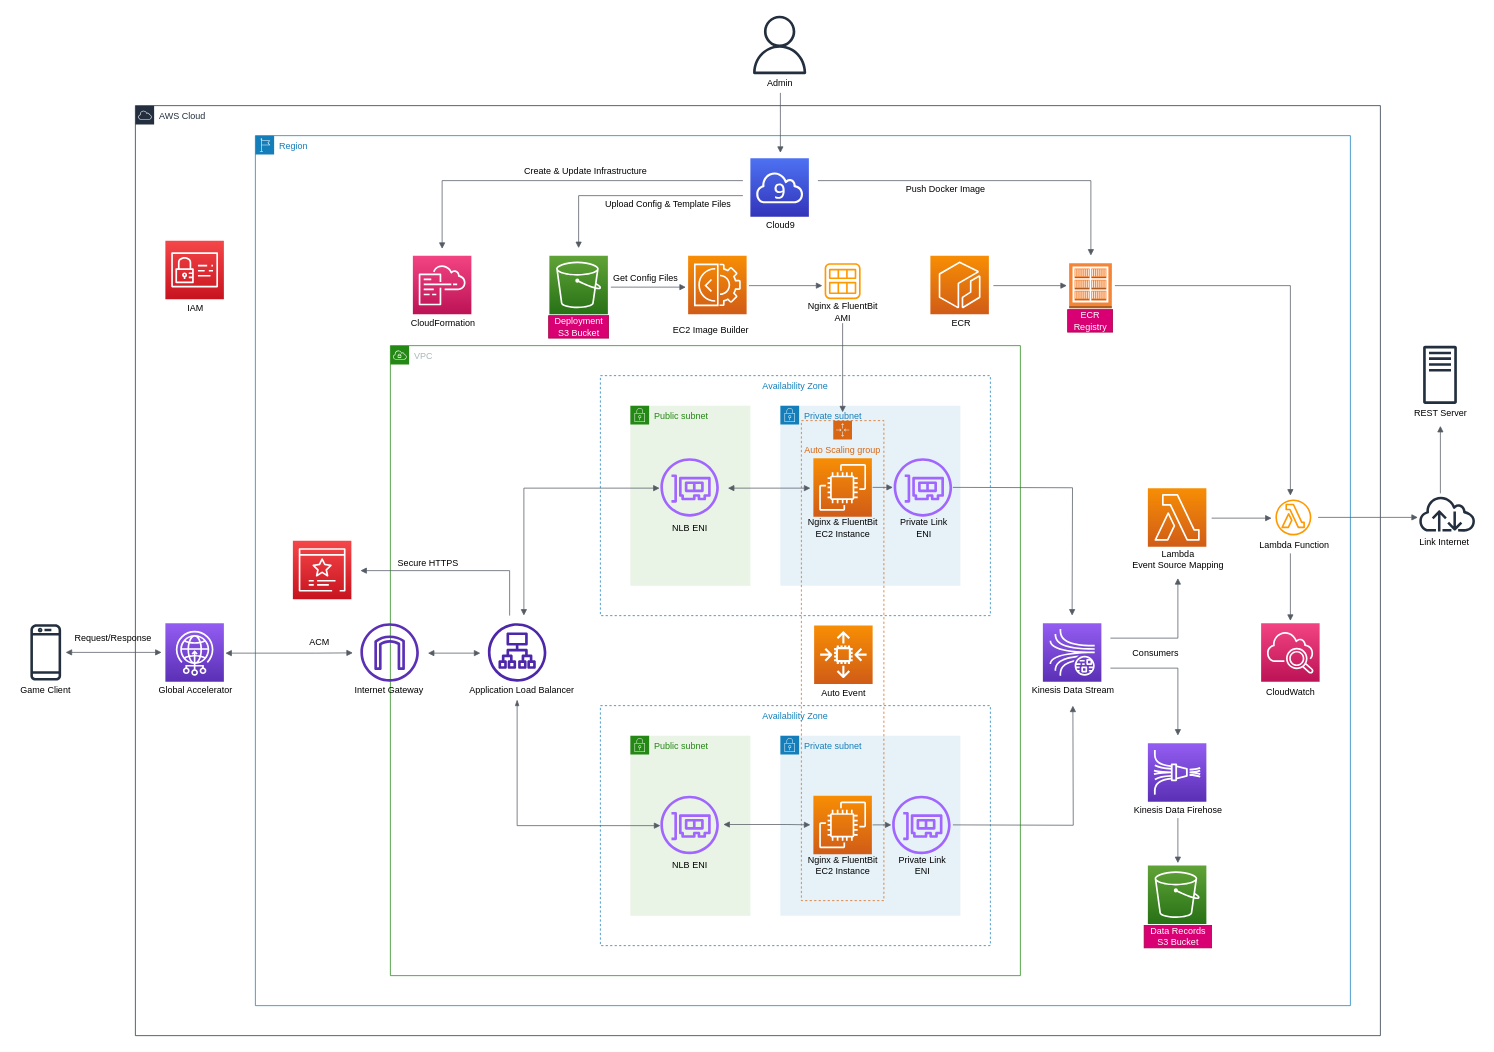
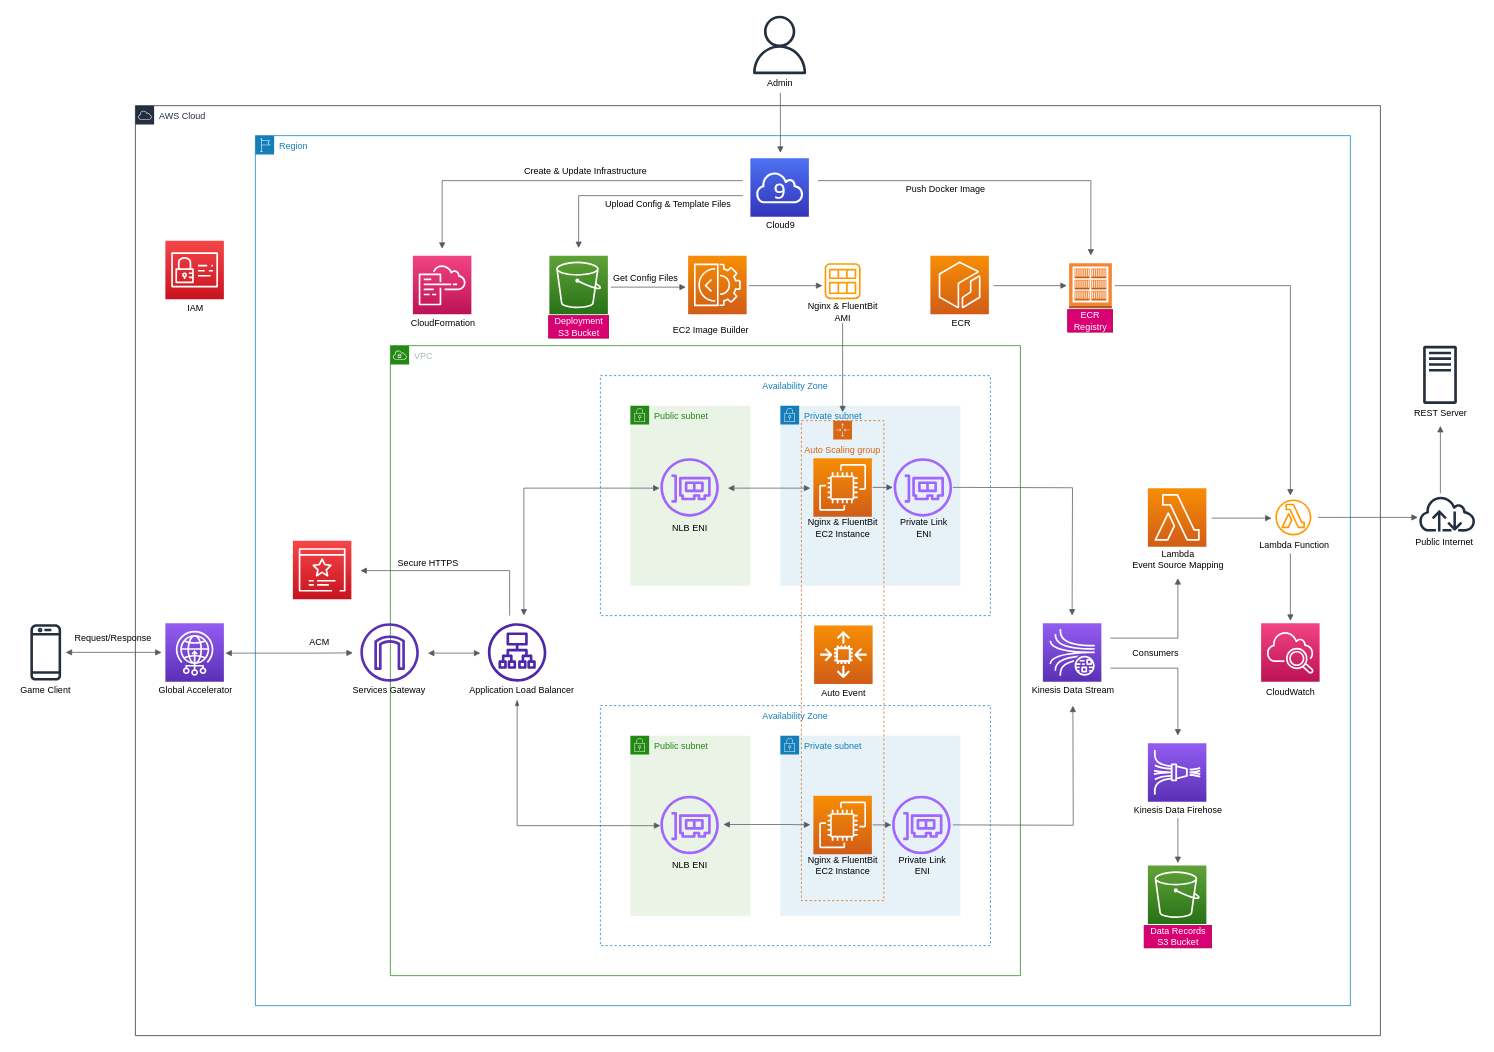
(1445, 542) -> (1445, 542)
(389, 690) -> (389, 690)
